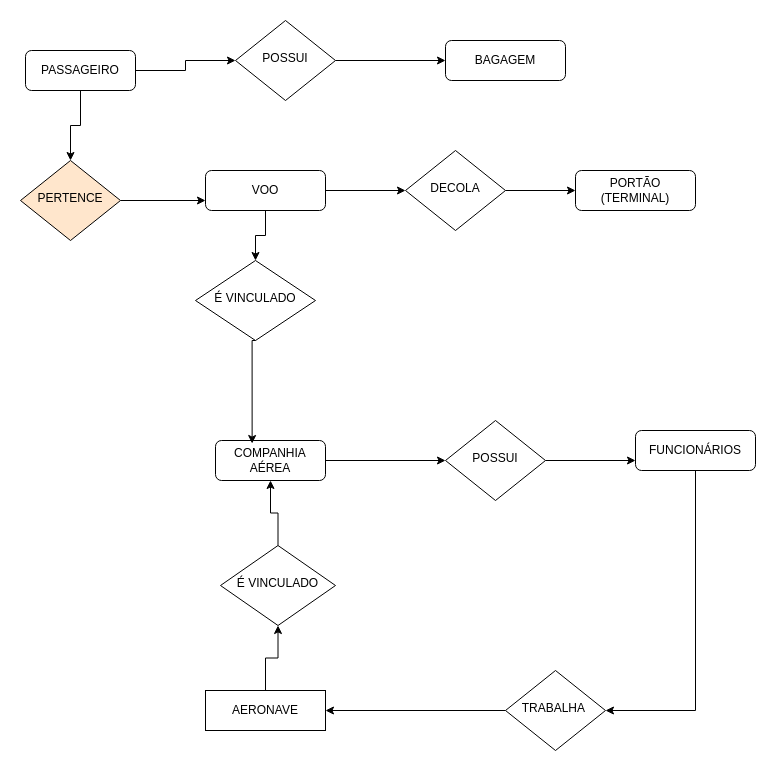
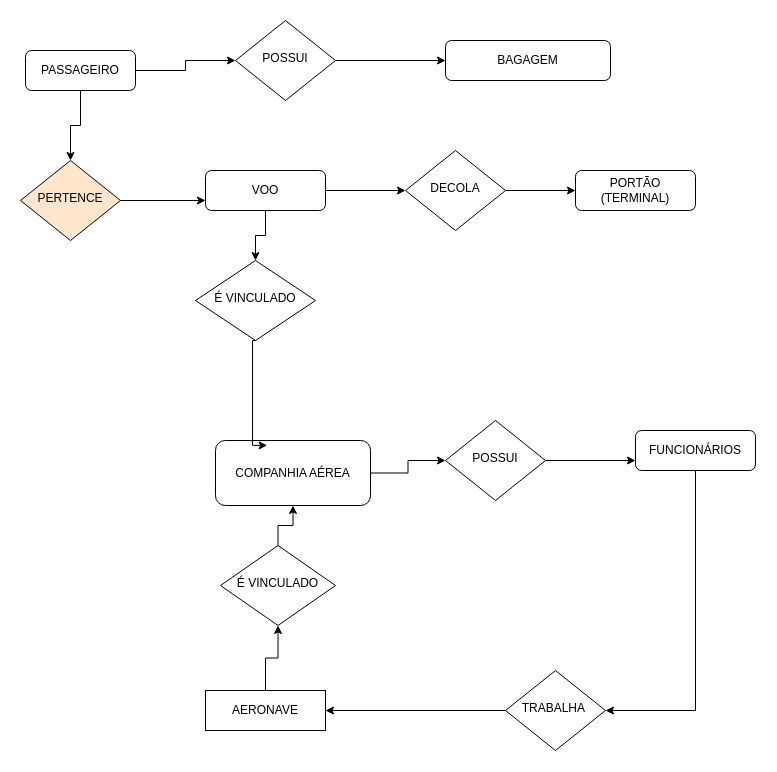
(506, 61) -> (528, 61)
(271, 461) -> (293, 473)
